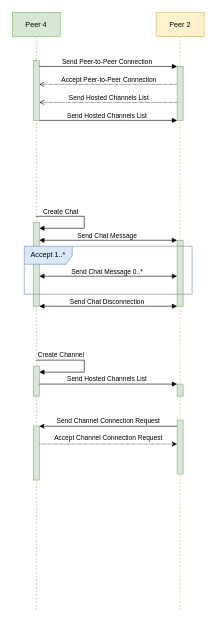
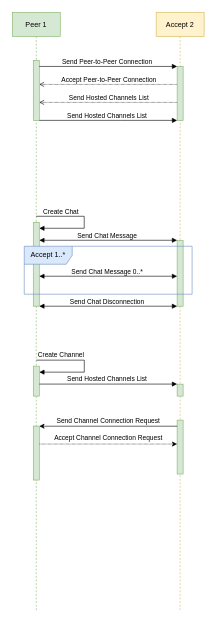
(36, 24) -> (36, 24)
(180, 24) -> (180, 24)
